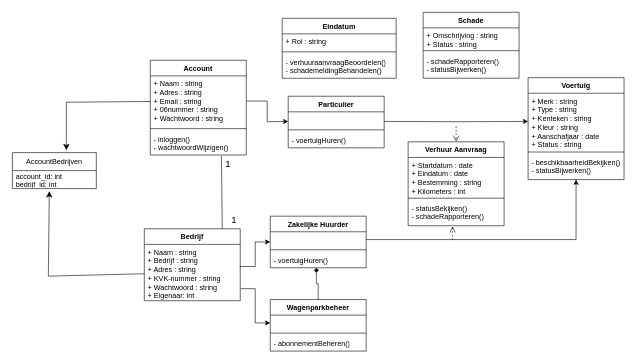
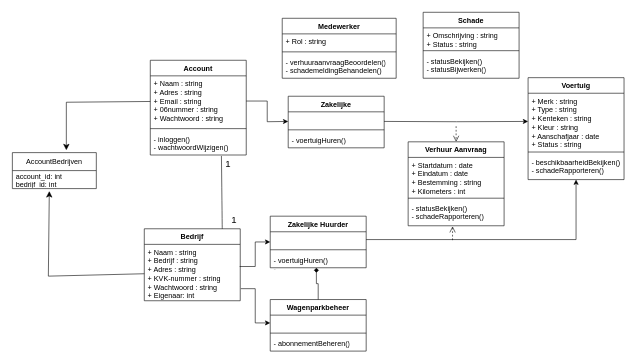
(339, 27) -> (339, 27)
(468, 66) -> (463, 66)
(336, 105) -> (336, 105)
(577, 172) -> (577, 172)
